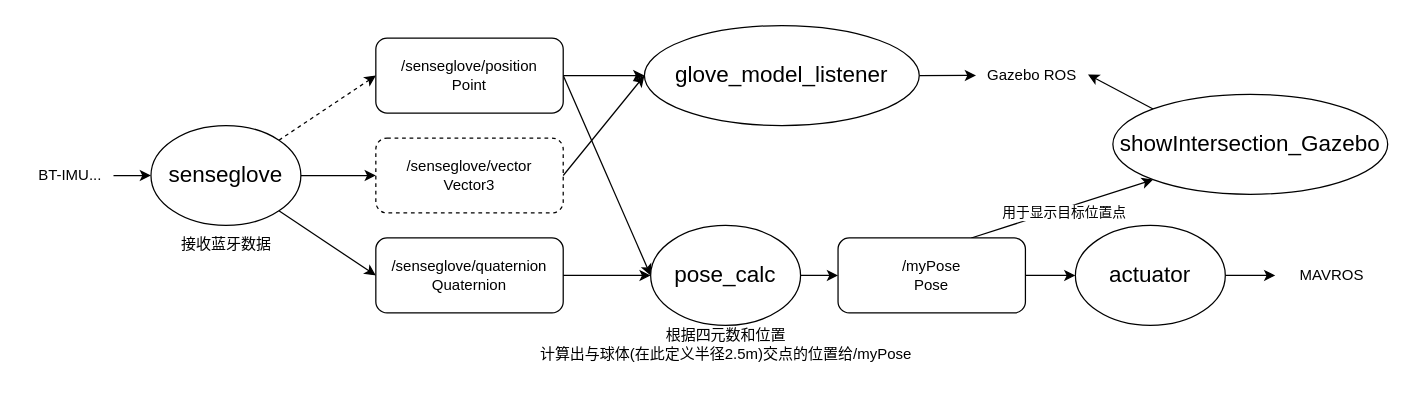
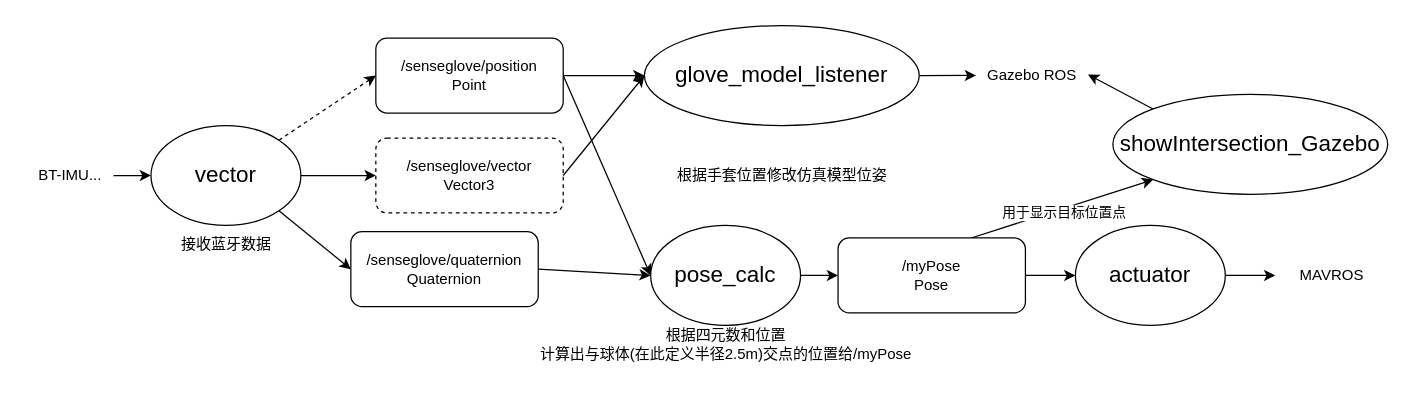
(226, 176) -> (226, 176)
none -> (782, 176)
(469, 276) -> (444, 269)
